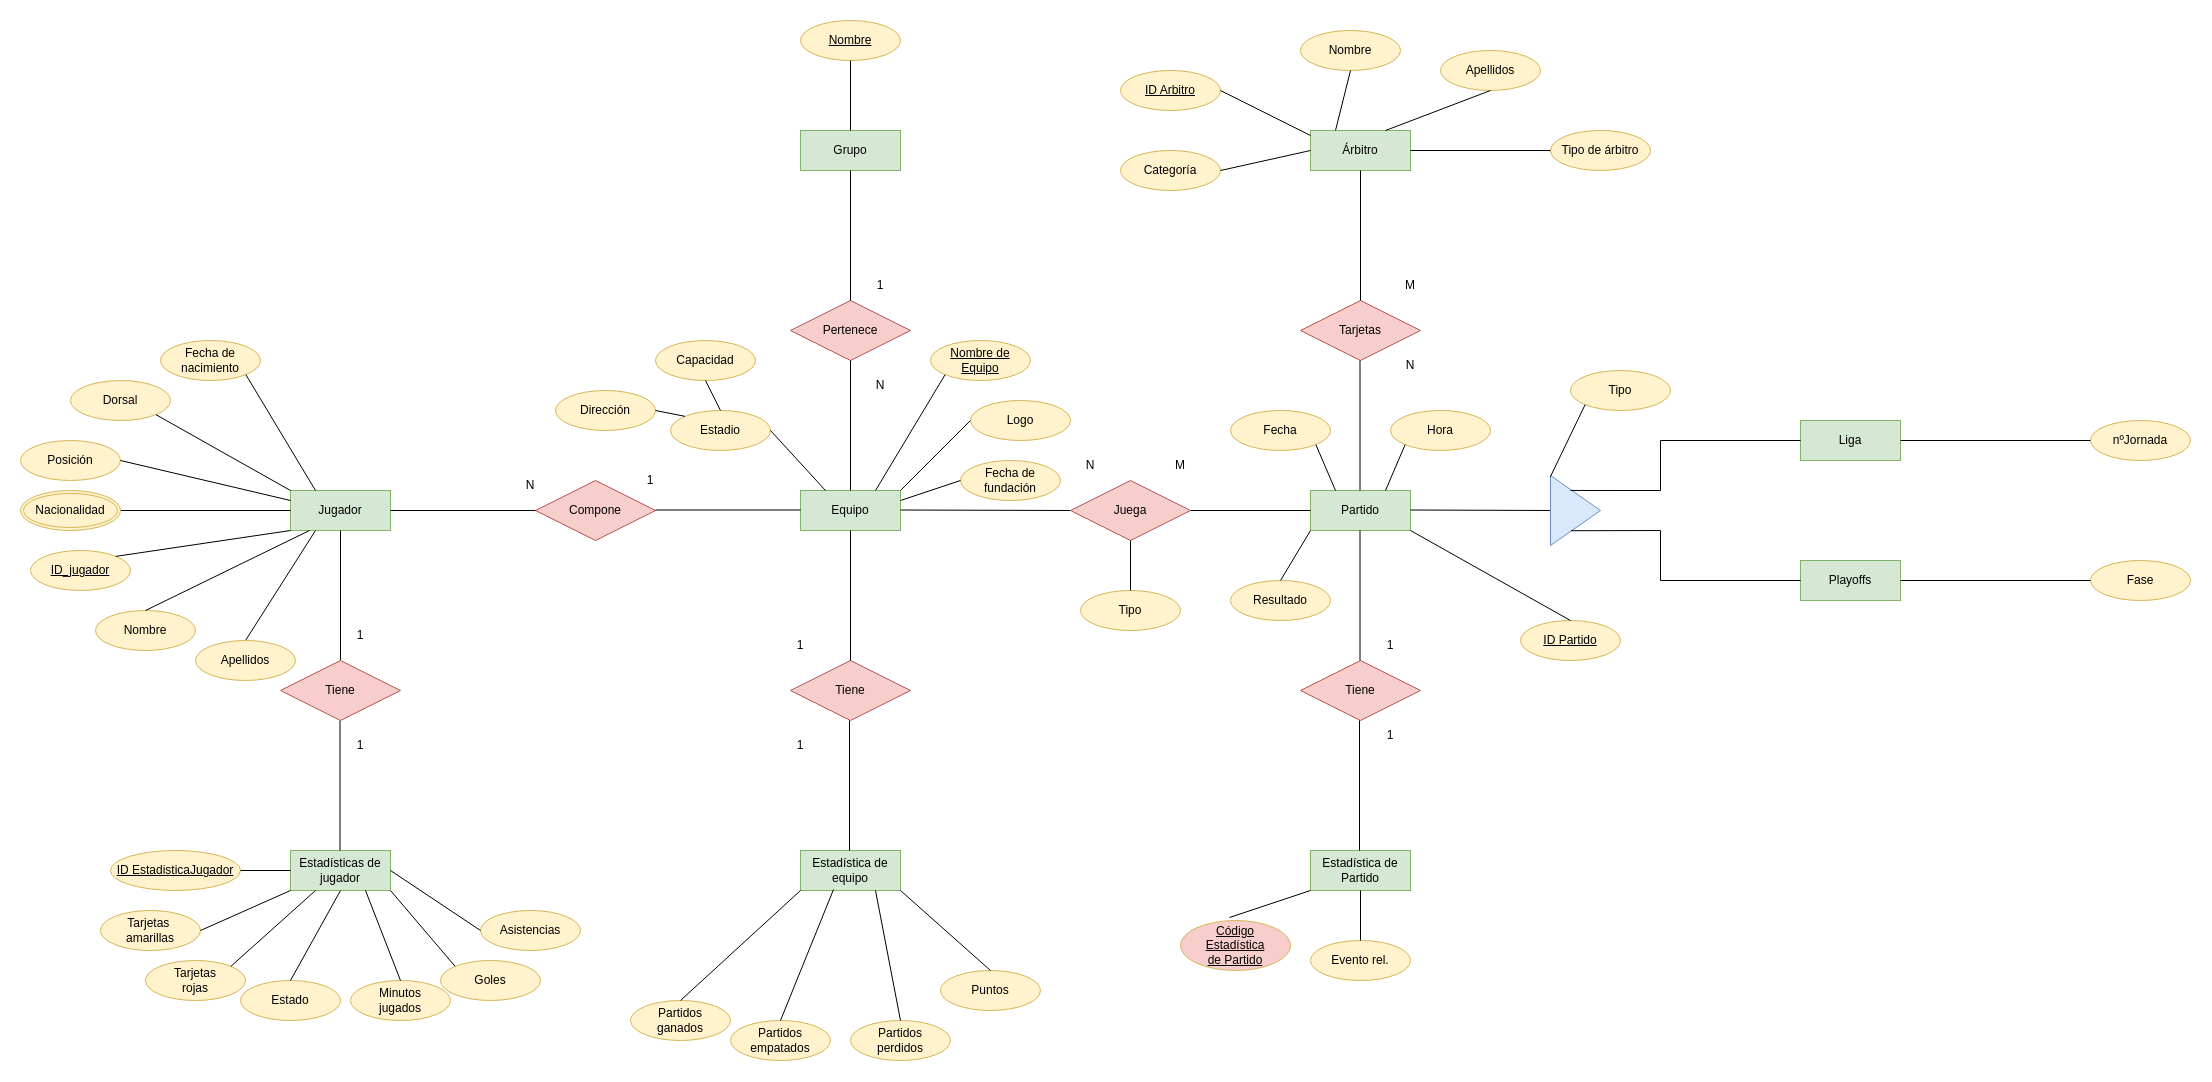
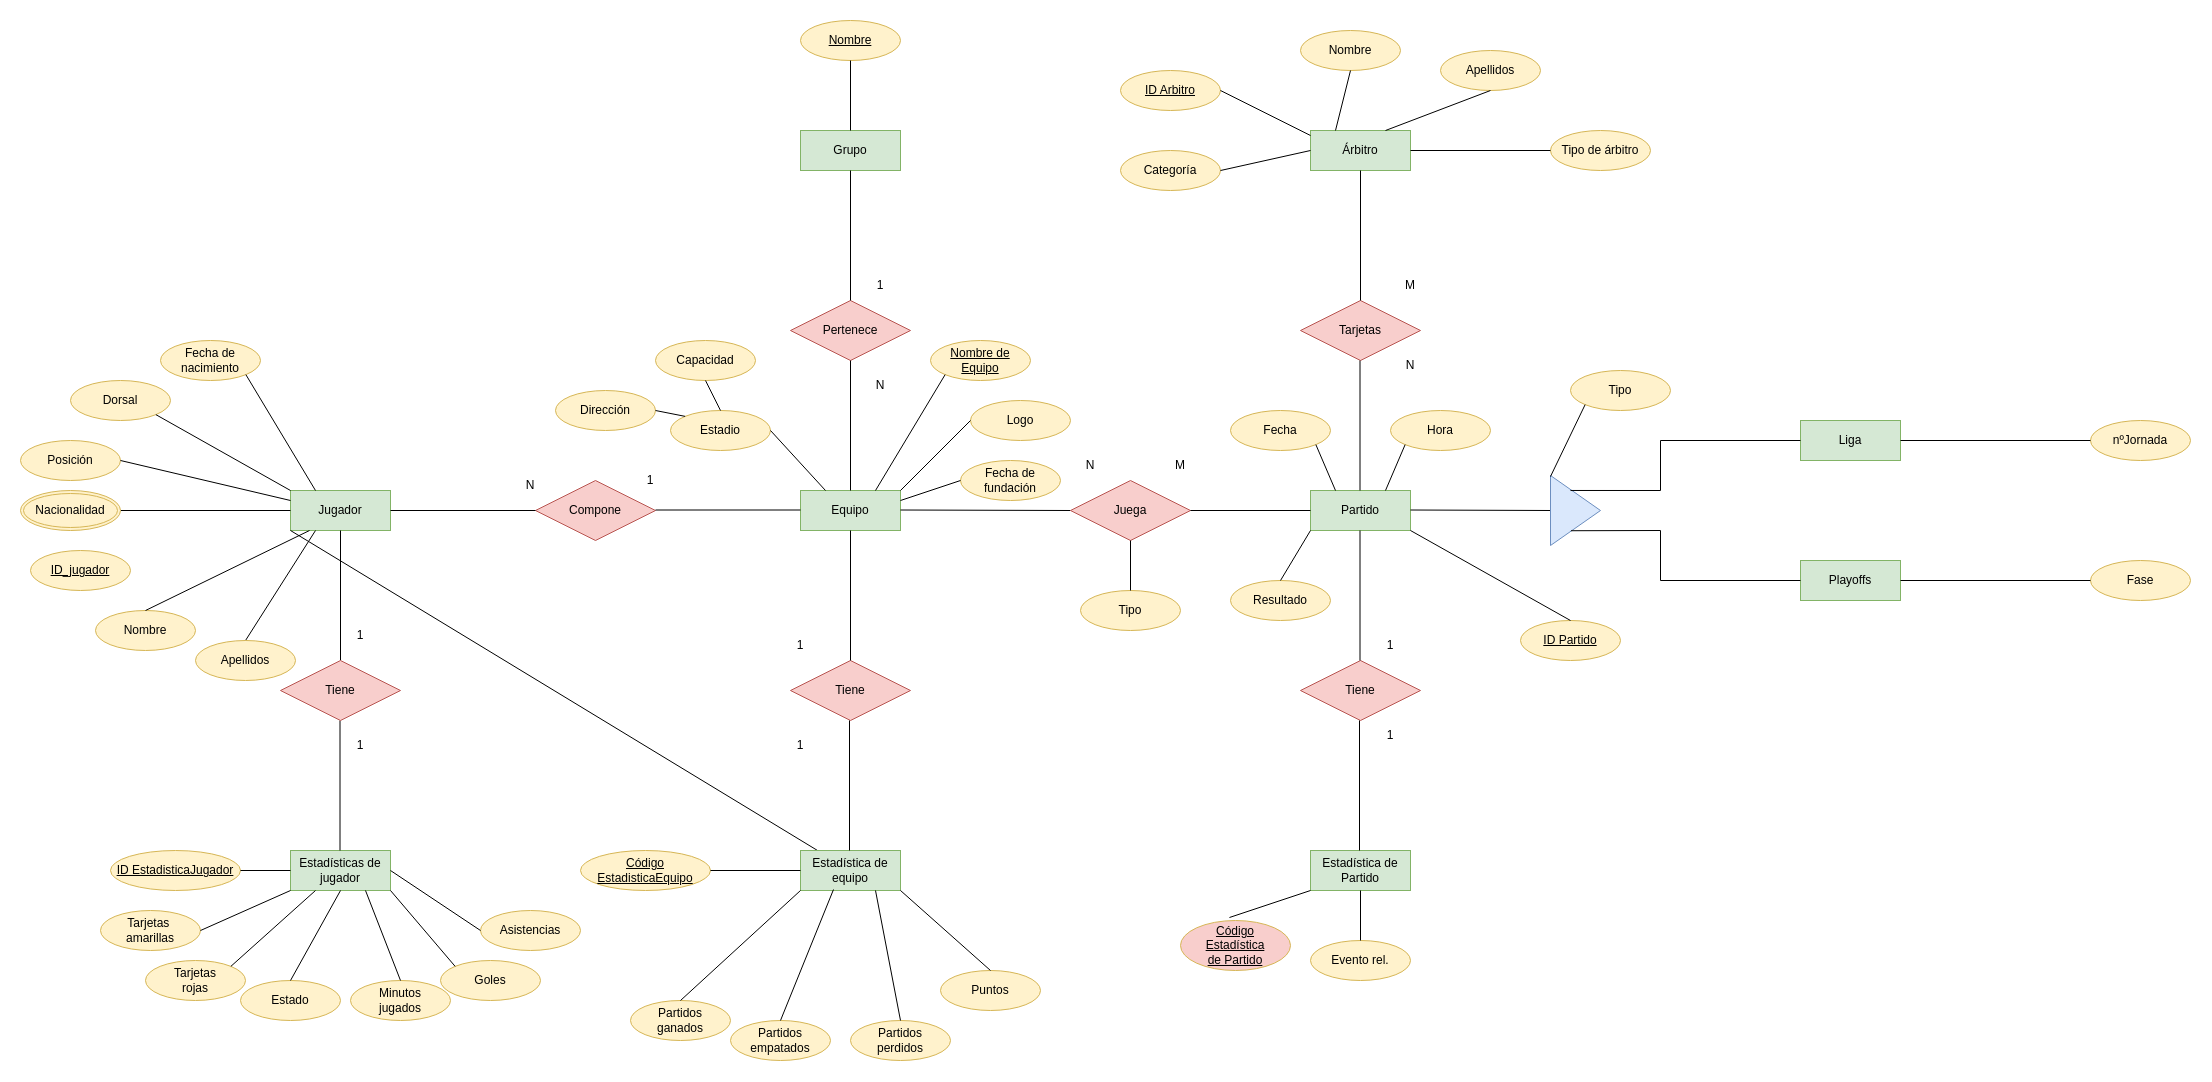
(203, 543) -> (554, 691)
none -> (646, 871)
none -> (756, 871)
